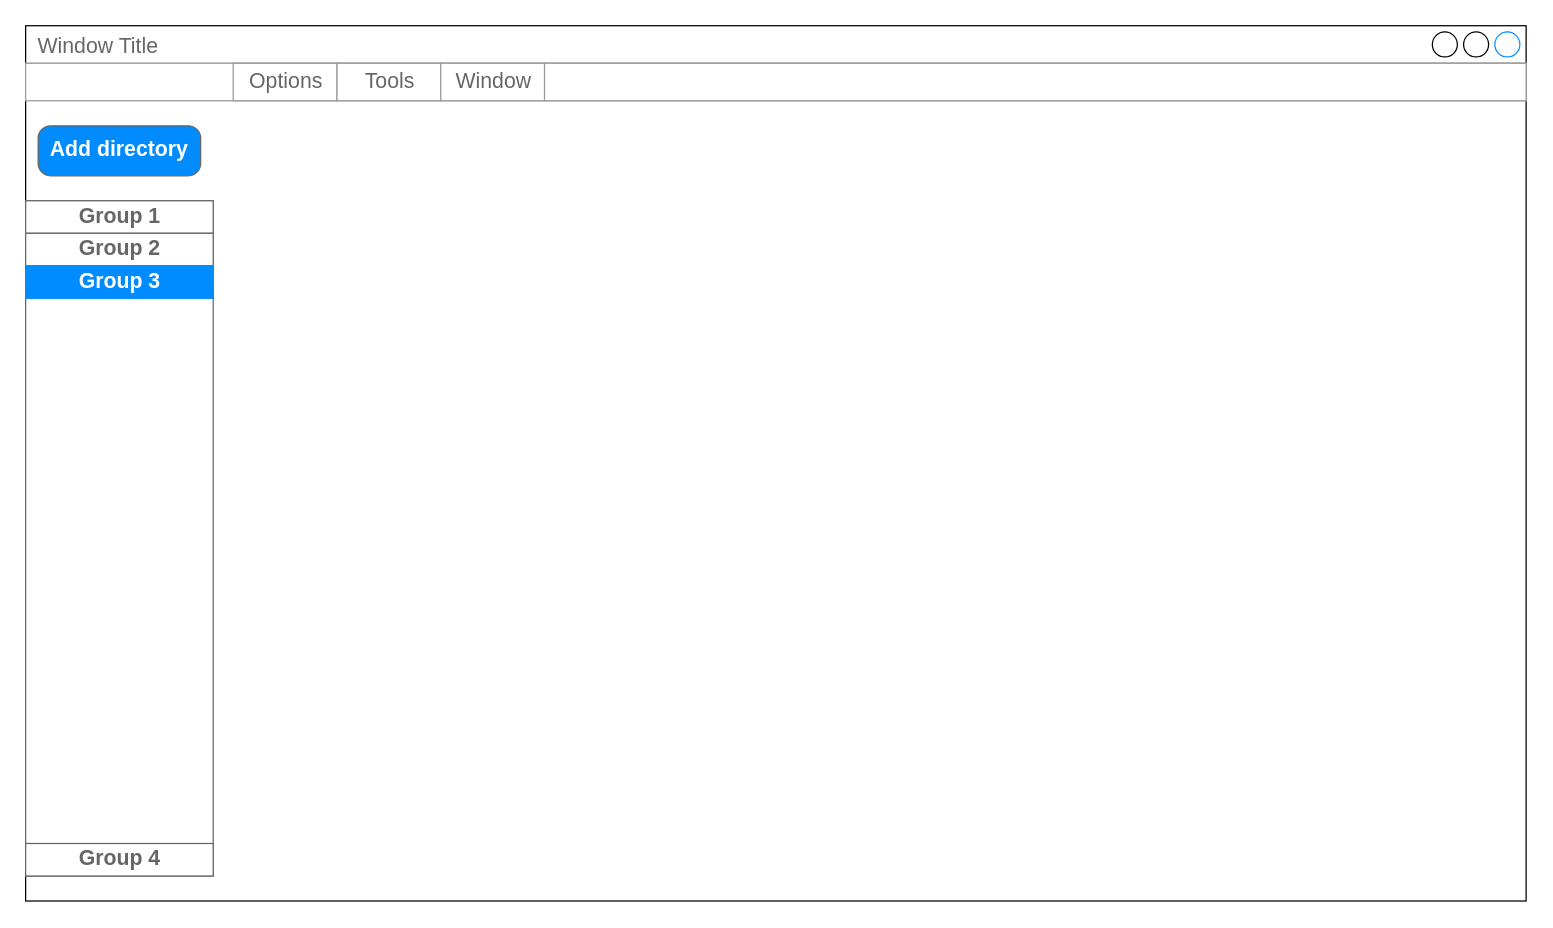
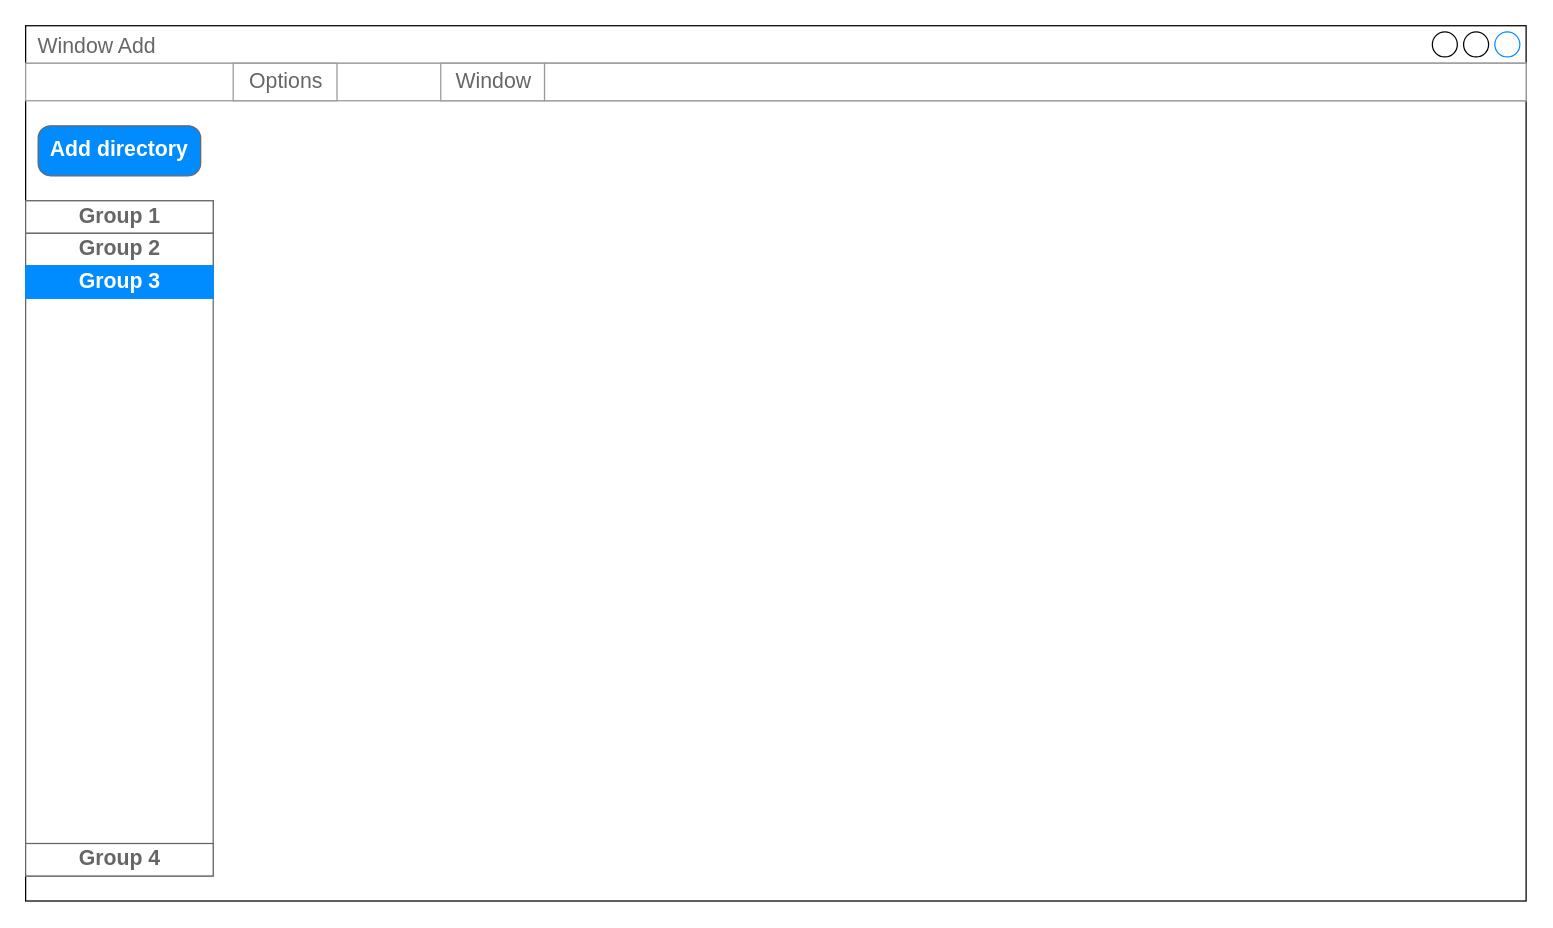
(98, 47) -> (92, 47)
(389, 82) -> none
